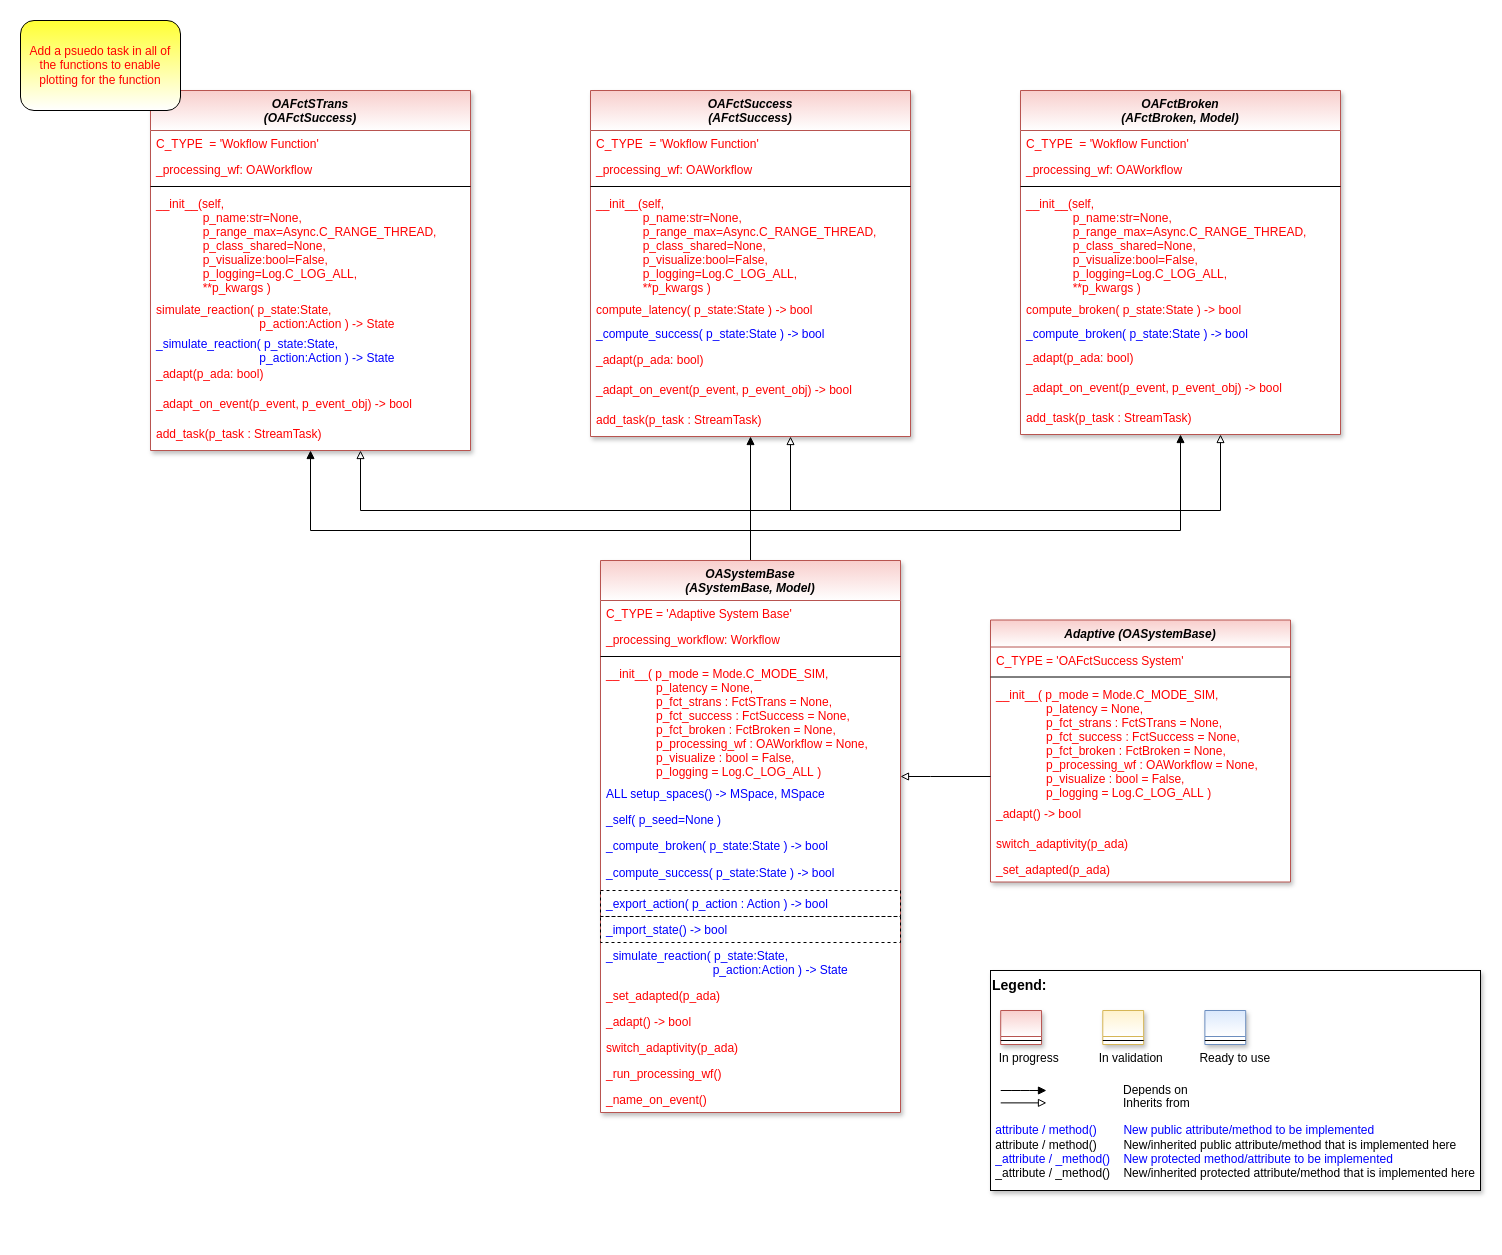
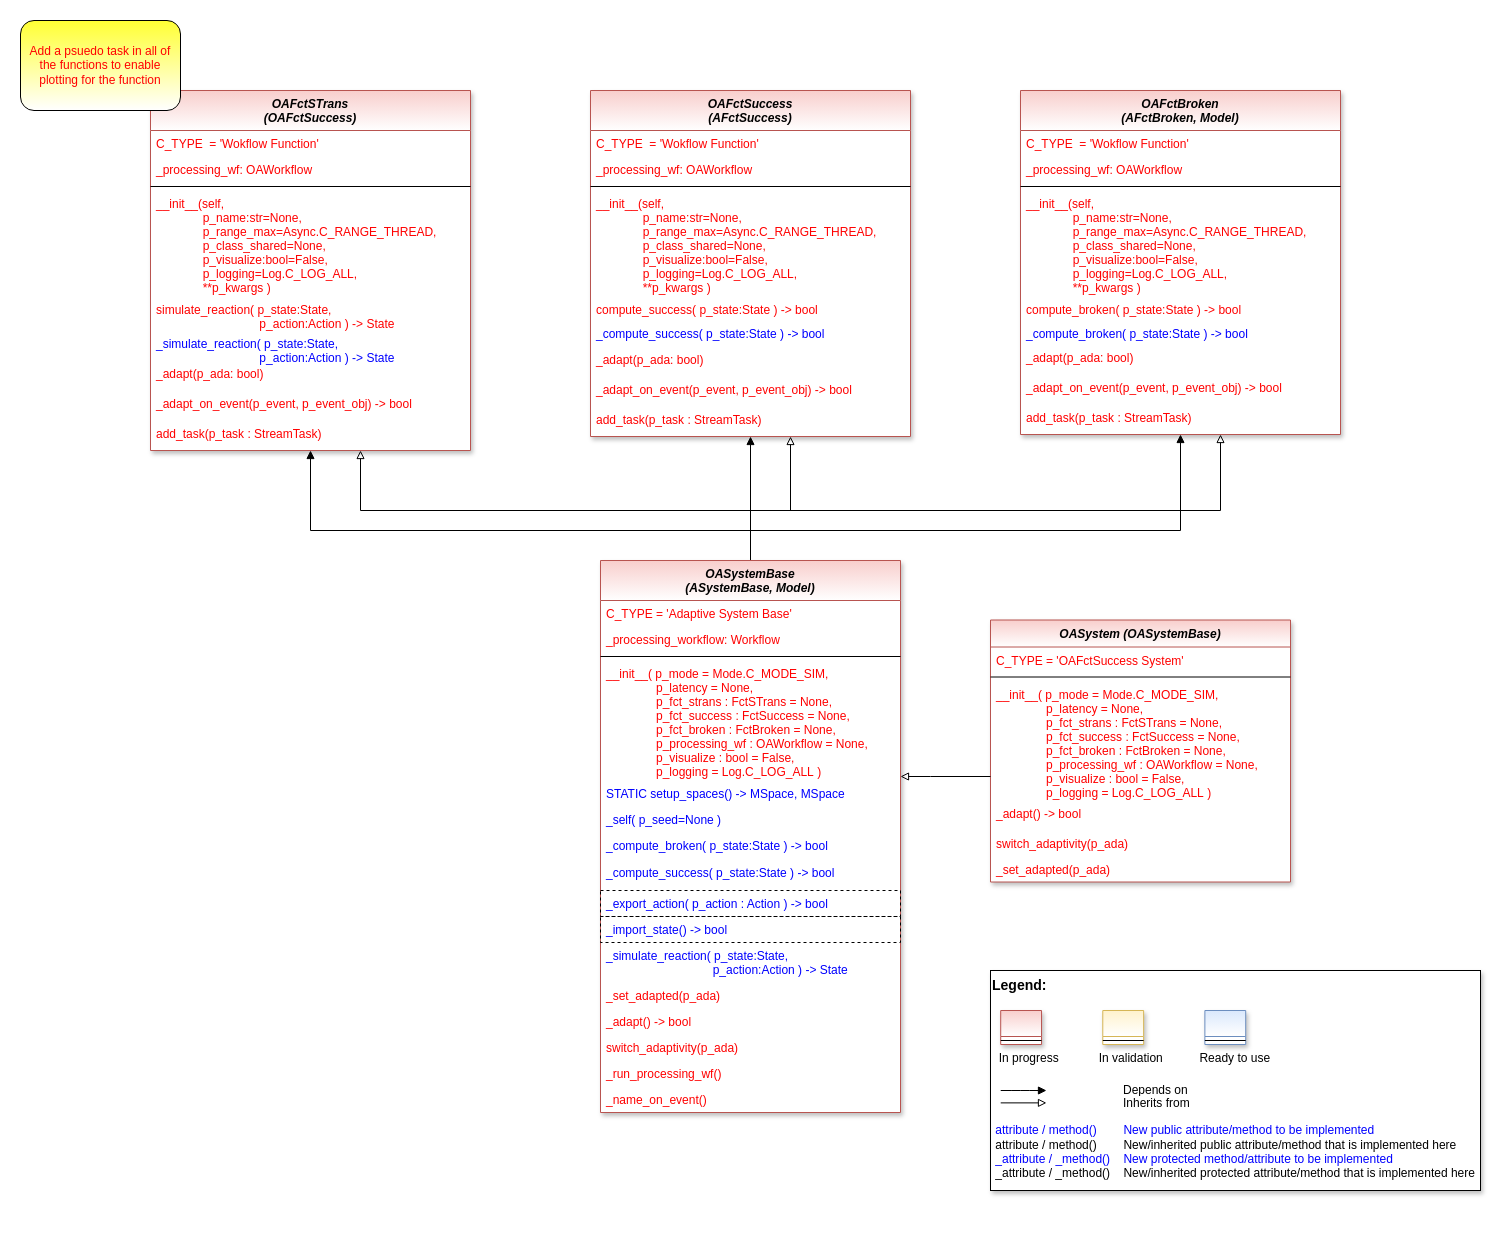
(719, 310) -> (721, 310)
(1140, 634) -> (1140, 634)
(719, 794) -> (729, 794)
